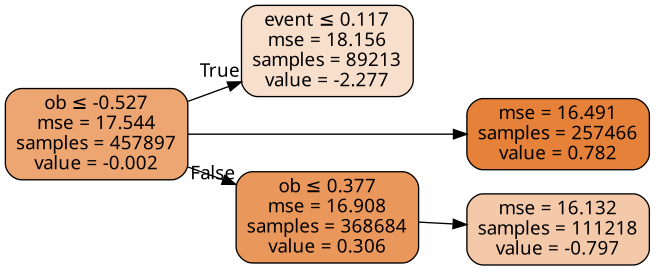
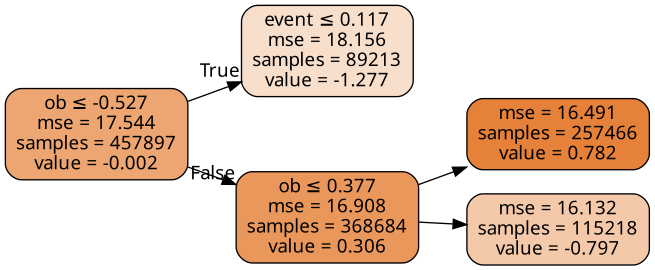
(327, 80) -> (327, 80)
(321, 134) -> (436, 178)
(558, 229) -> (558, 229)
